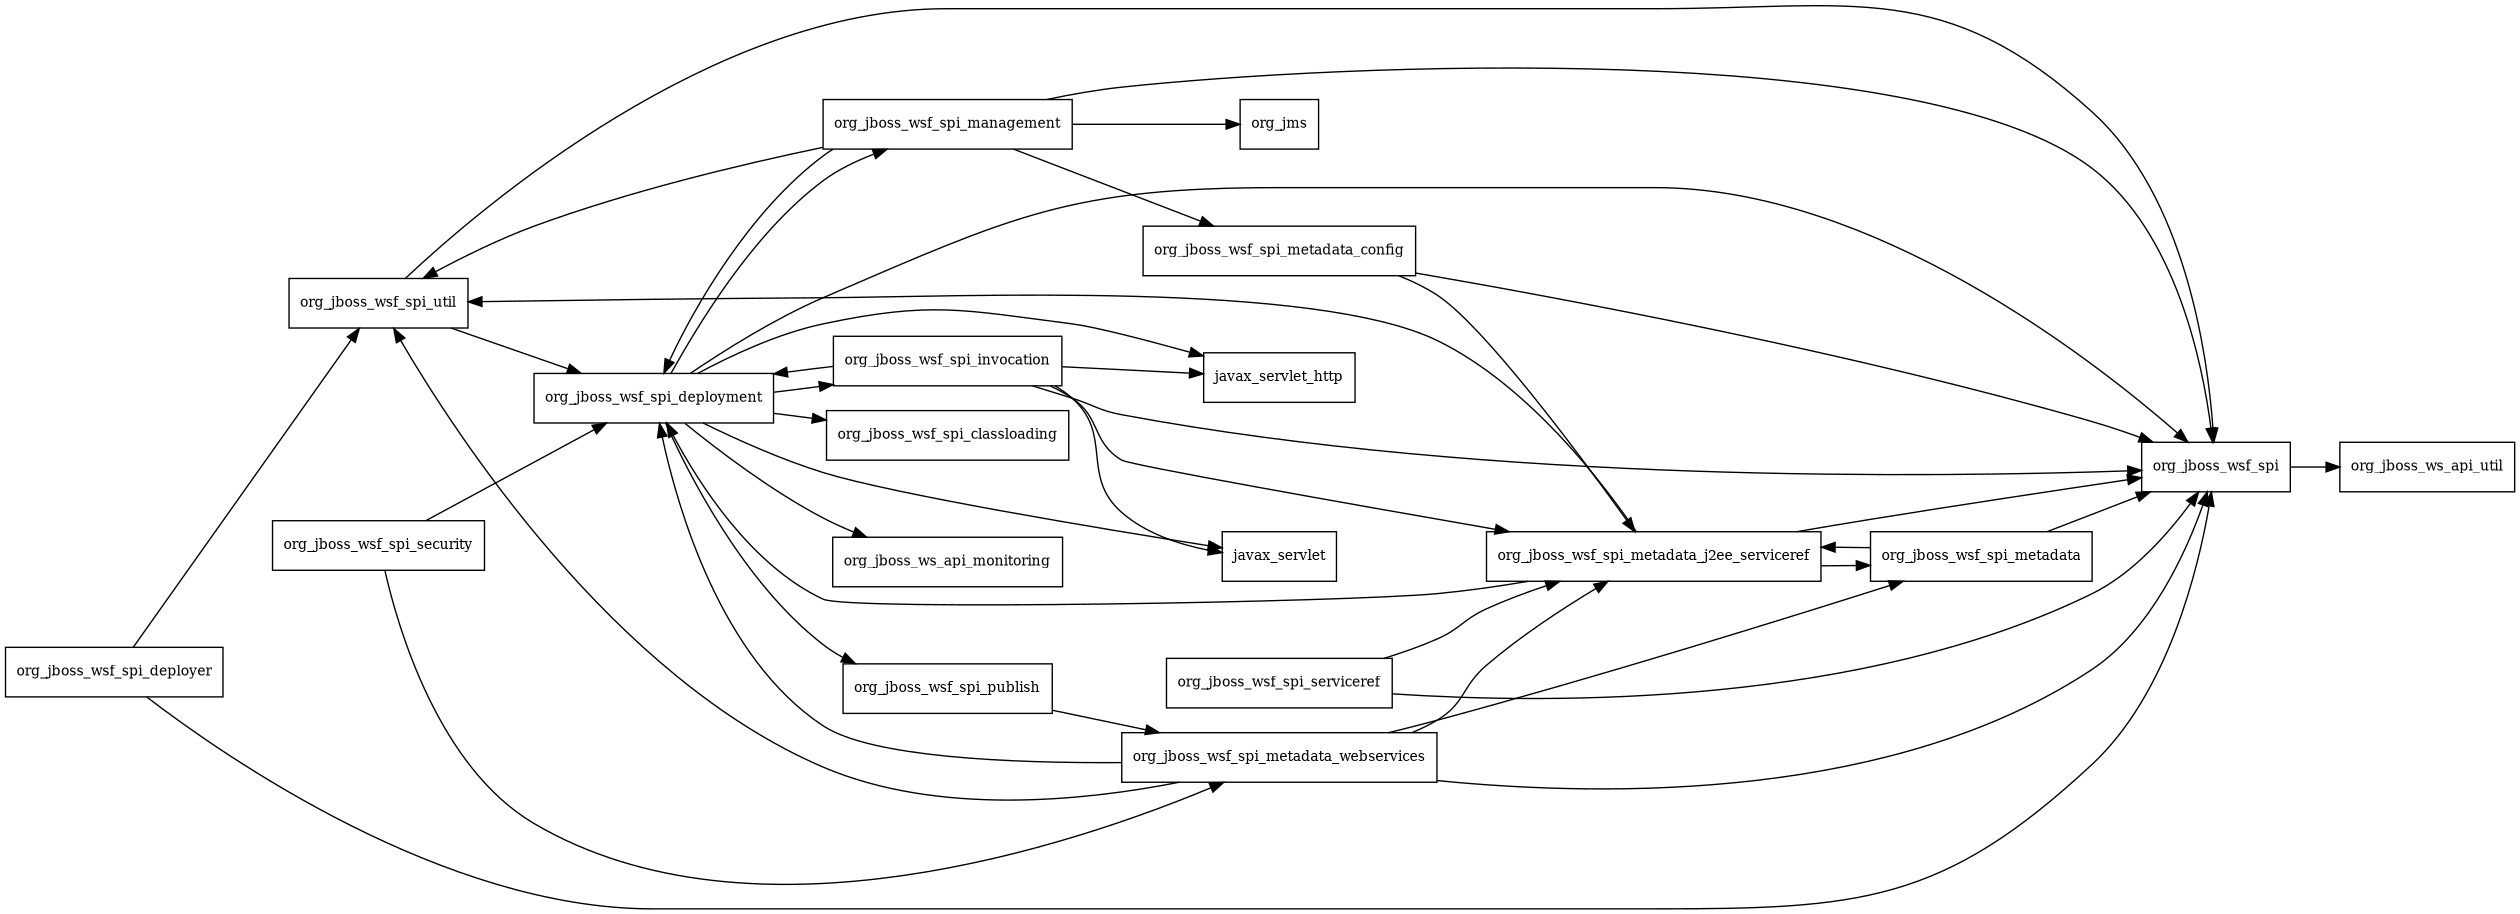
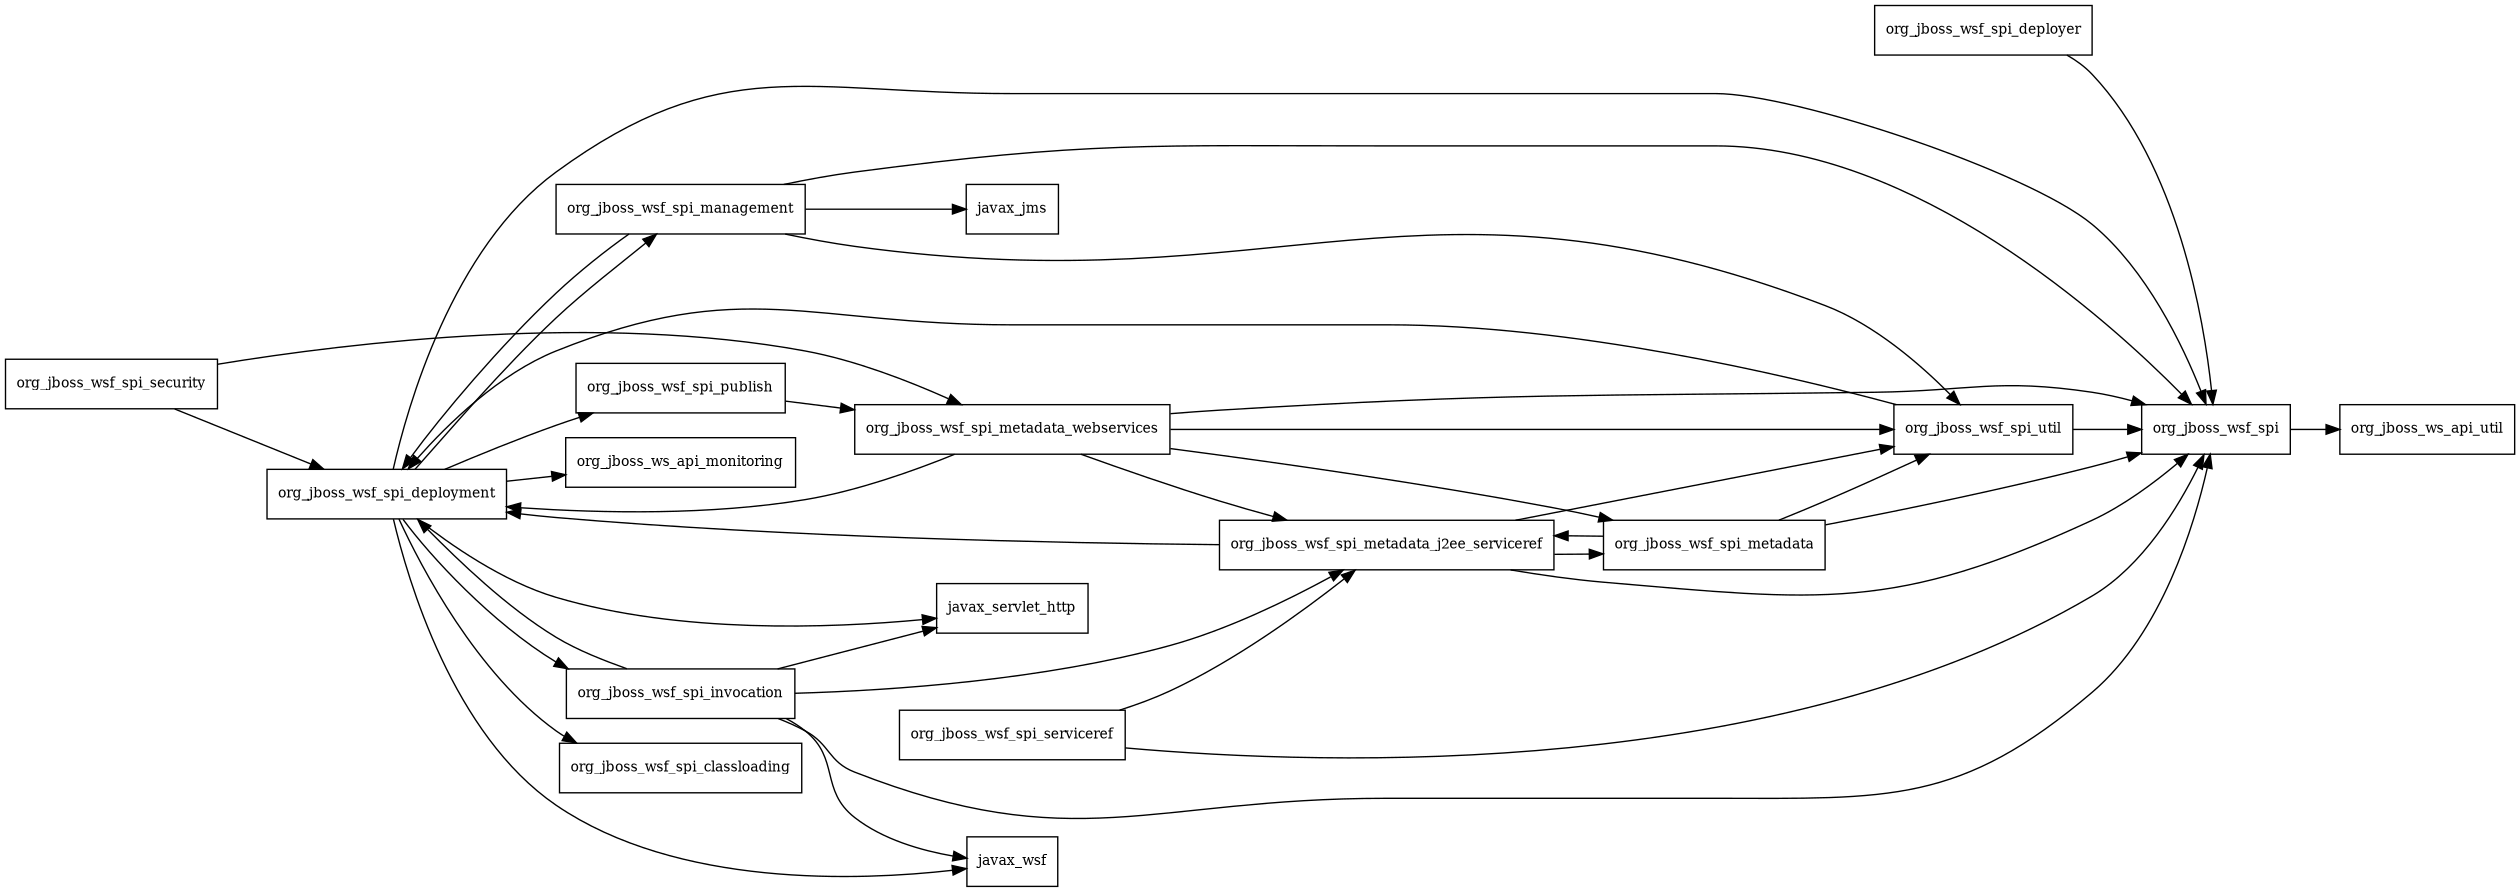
(1279, 124) -> (1012, 209)
(1279, 251) -> none
(242, 494) -> (1848, 491)
(1279, 557) -> (1012, 862)
